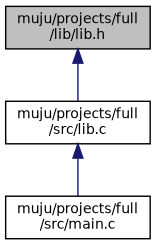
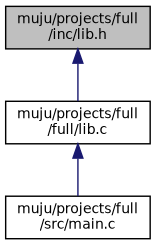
(78, 28) -> (78, 28)
(78, 123) -> (78, 123)
